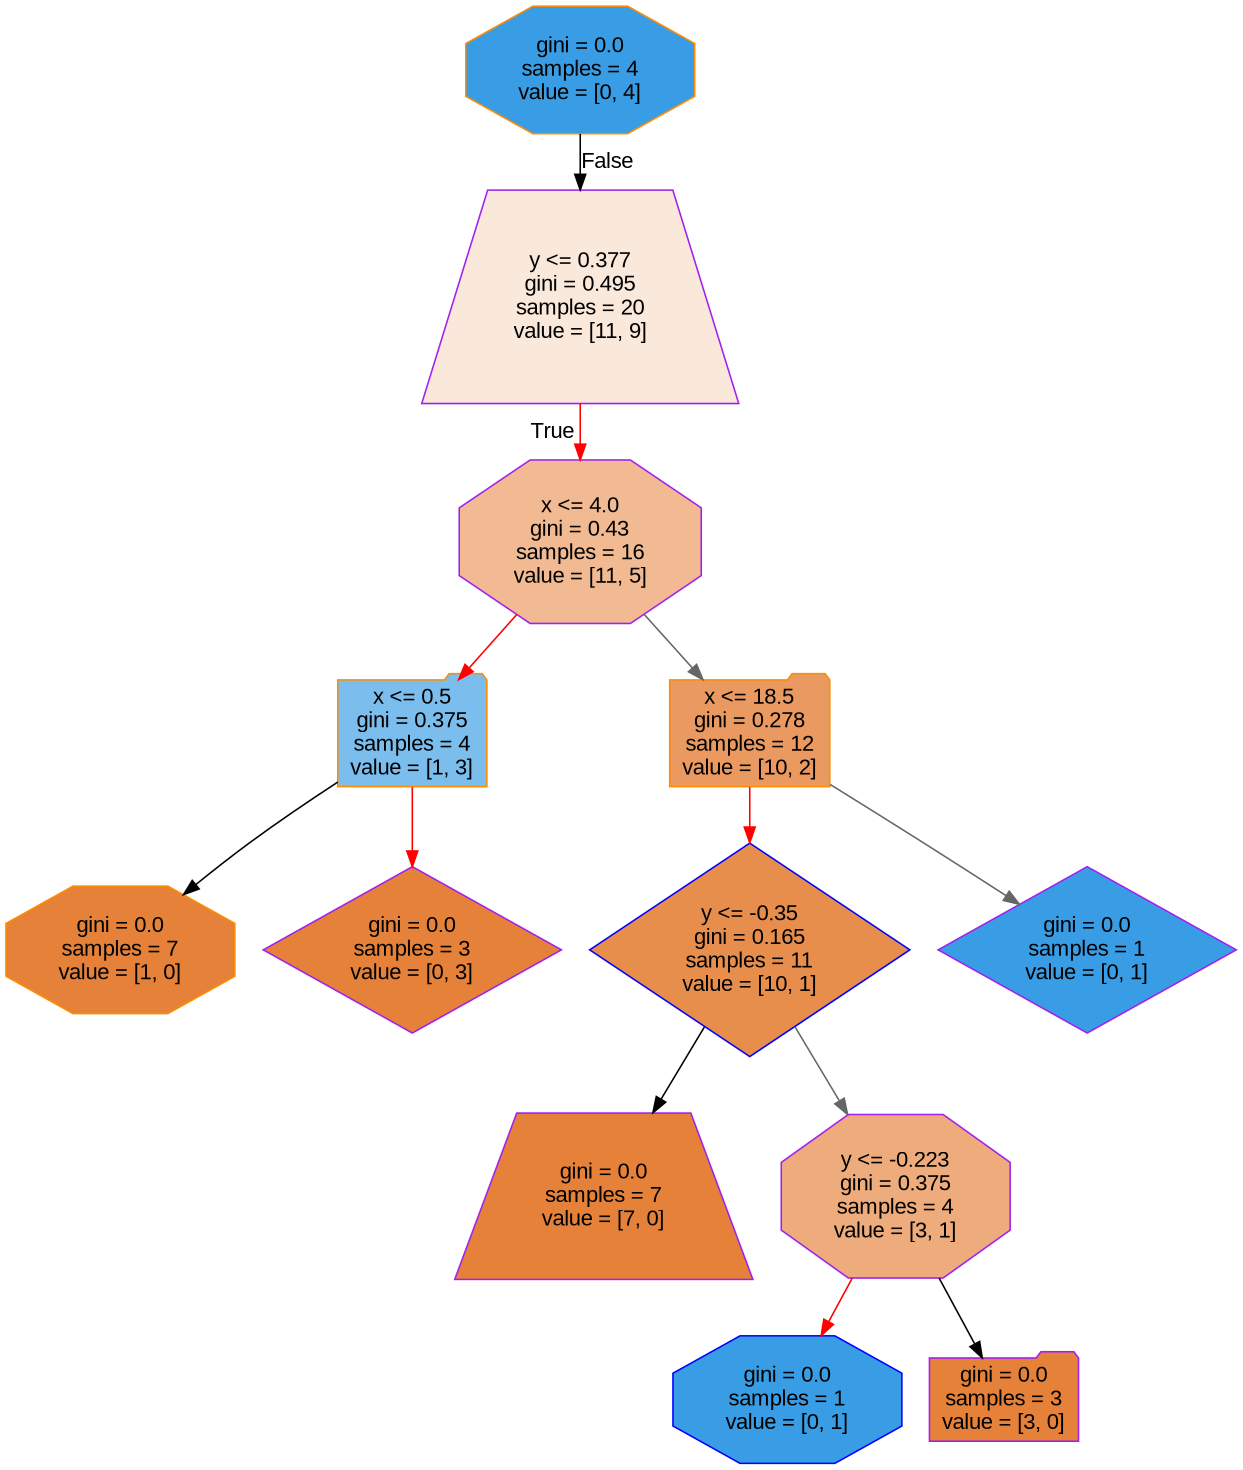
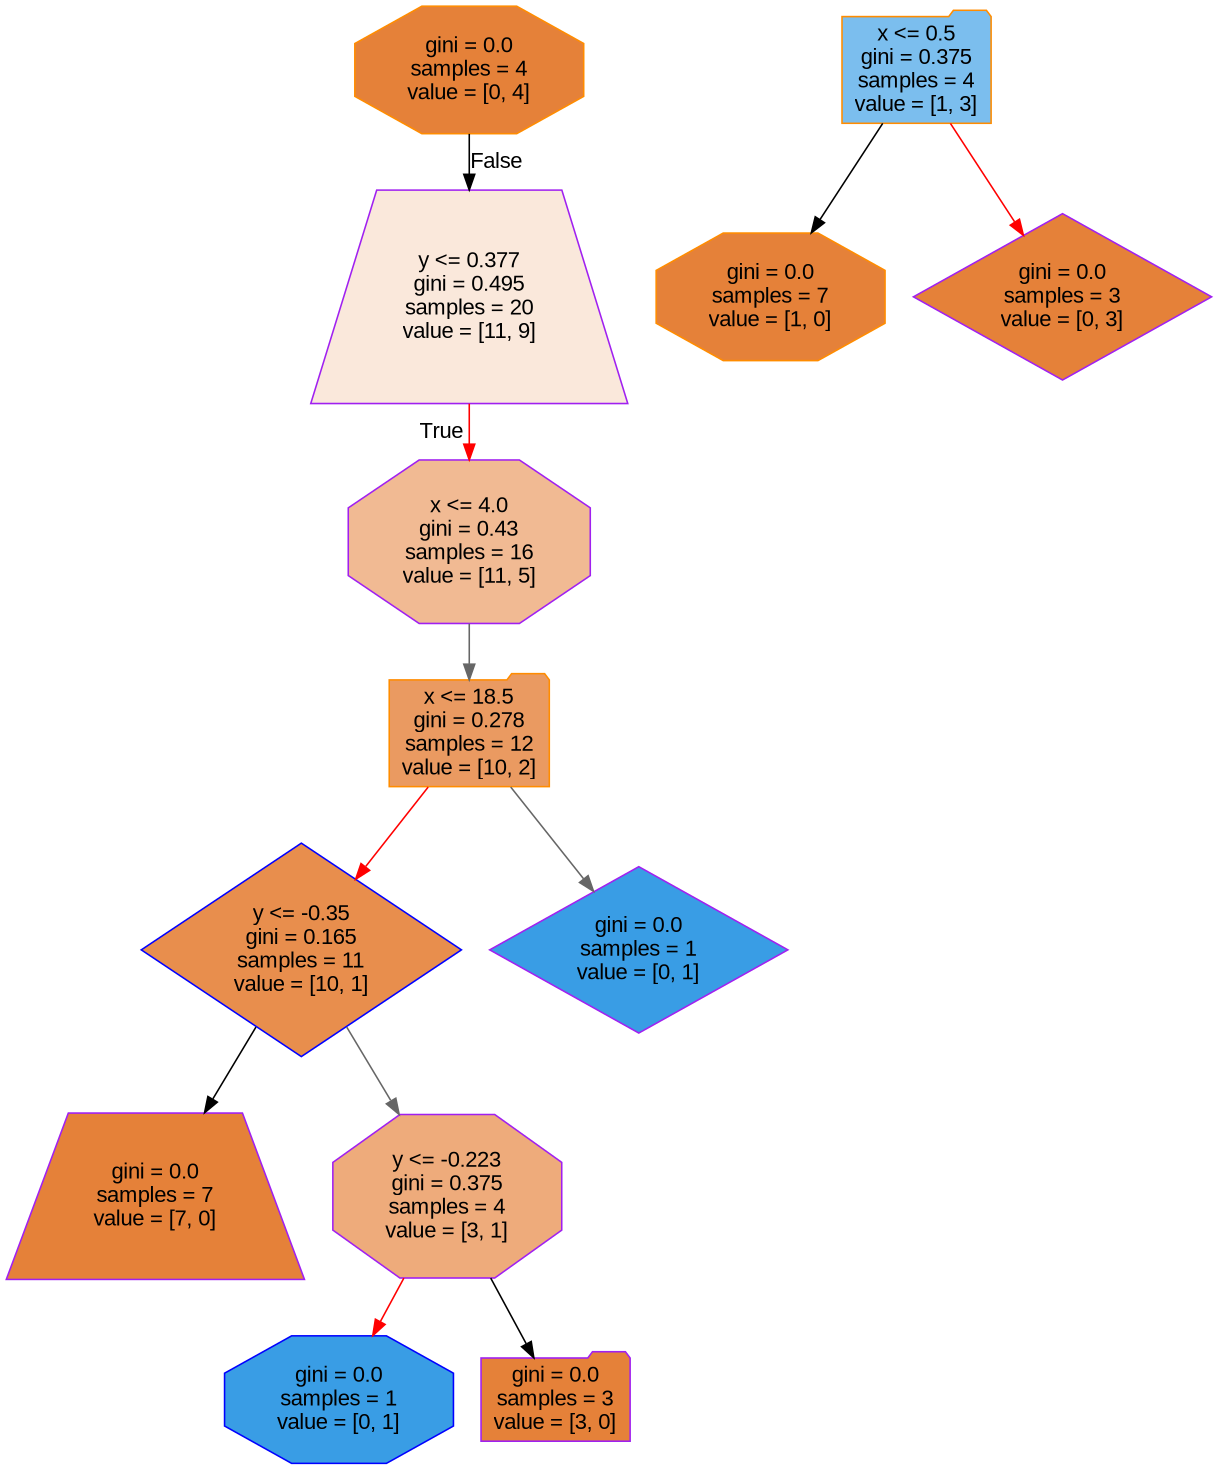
(580, 70) -> (469, 70)
(493, 641) -> none
